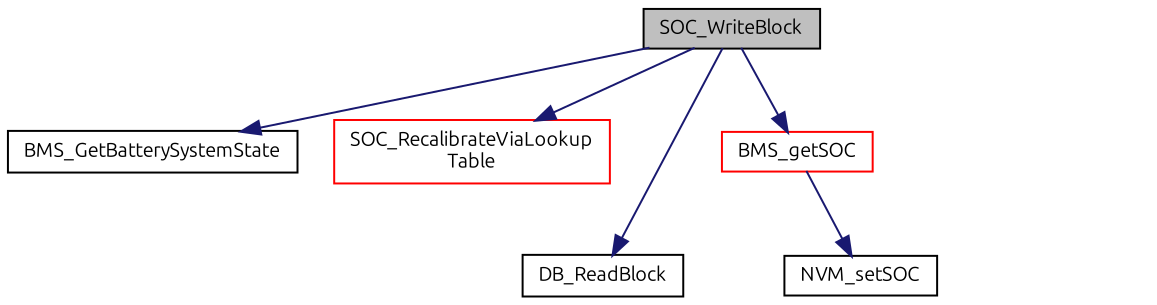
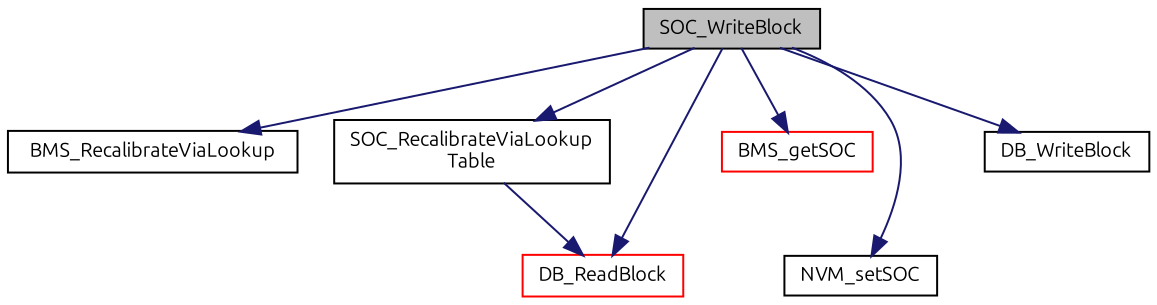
(153, 152) -> (153, 152)
(472, 152) -> (472, 152)
none -> (1067, 152)
(824, 205) -> (890, 119)
none -> (536, 212)
(603, 276) -> (603, 276)
